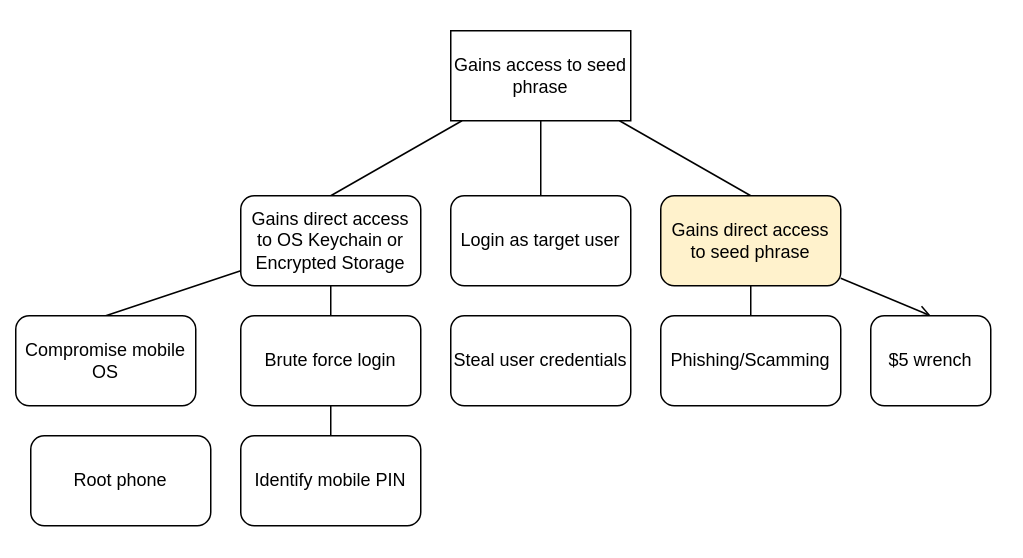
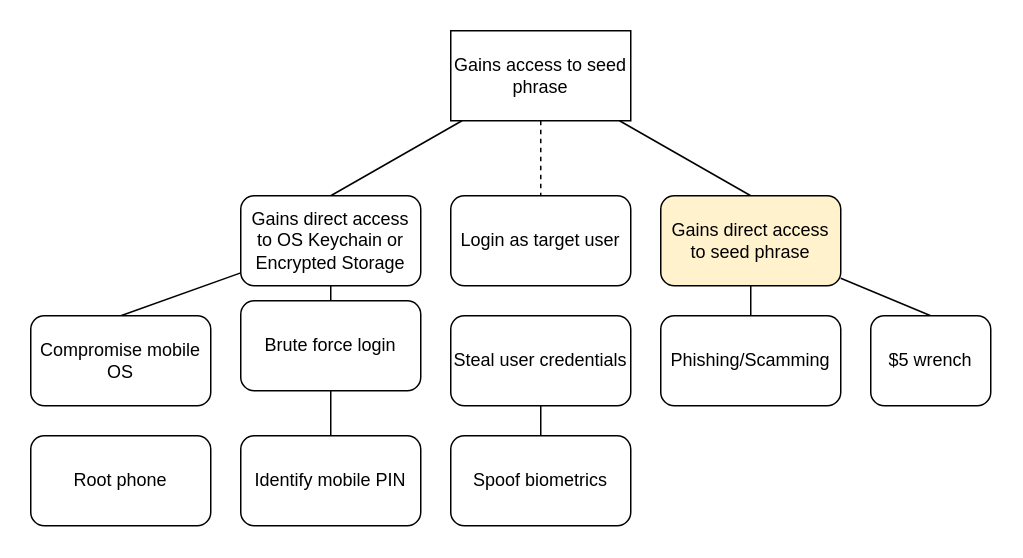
(541, 158) -> (541, 158)
(925, 313) -> (925, 313)
(106, 361) -> (121, 361)
(331, 361) -> (331, 346)
none -> (541, 421)
none -> (541, 481)
